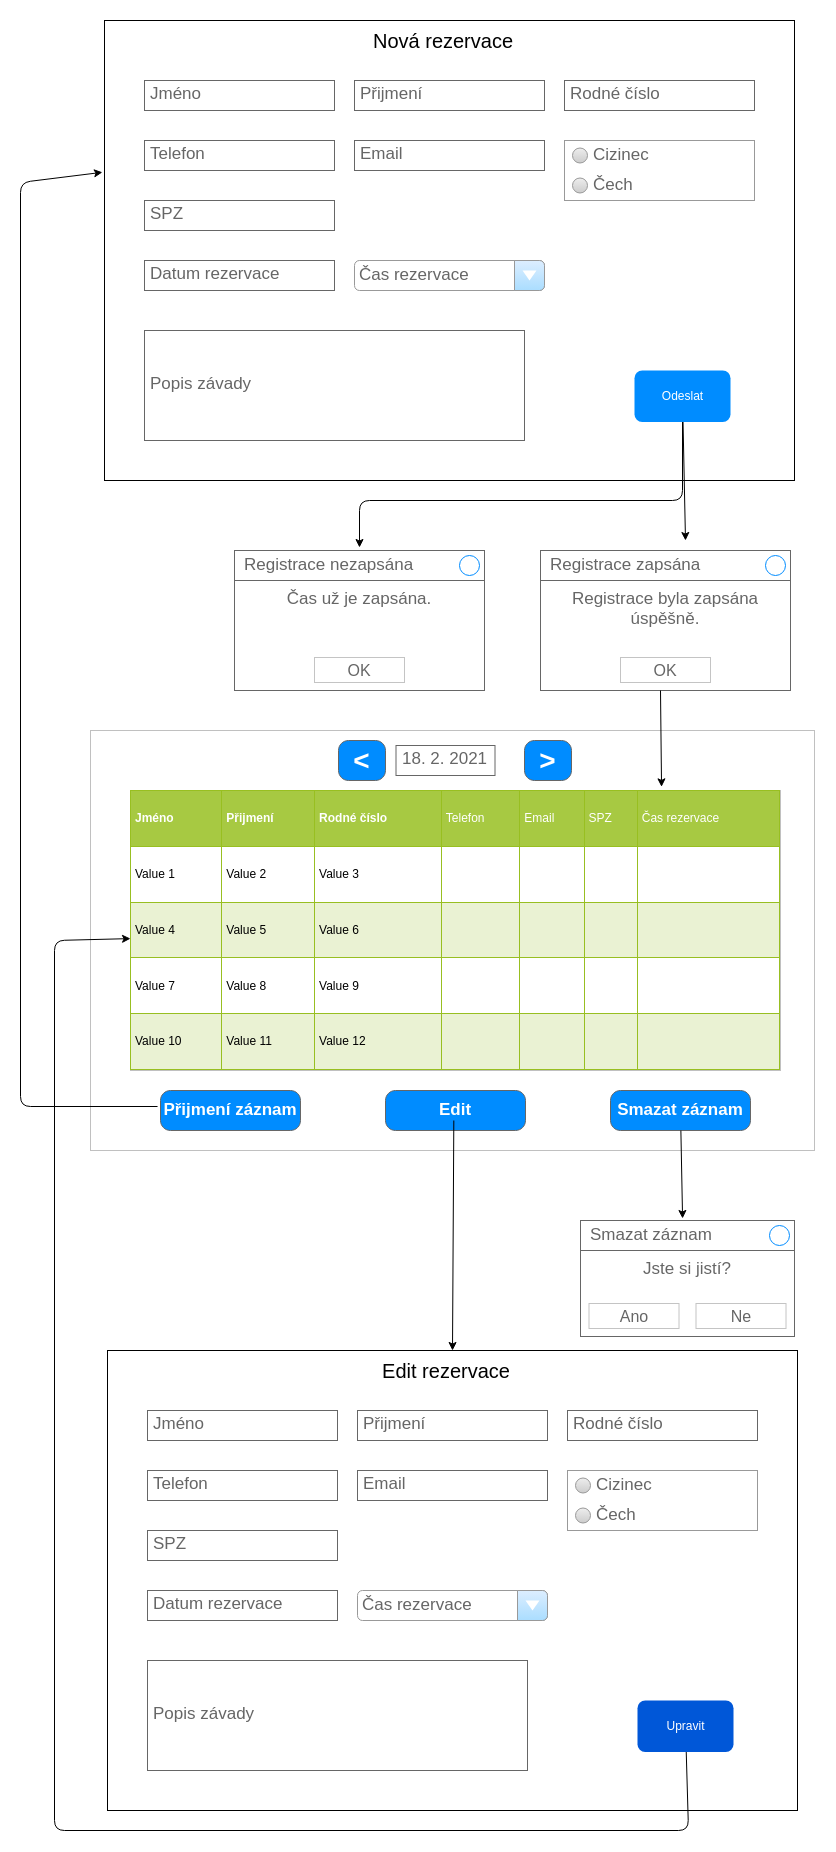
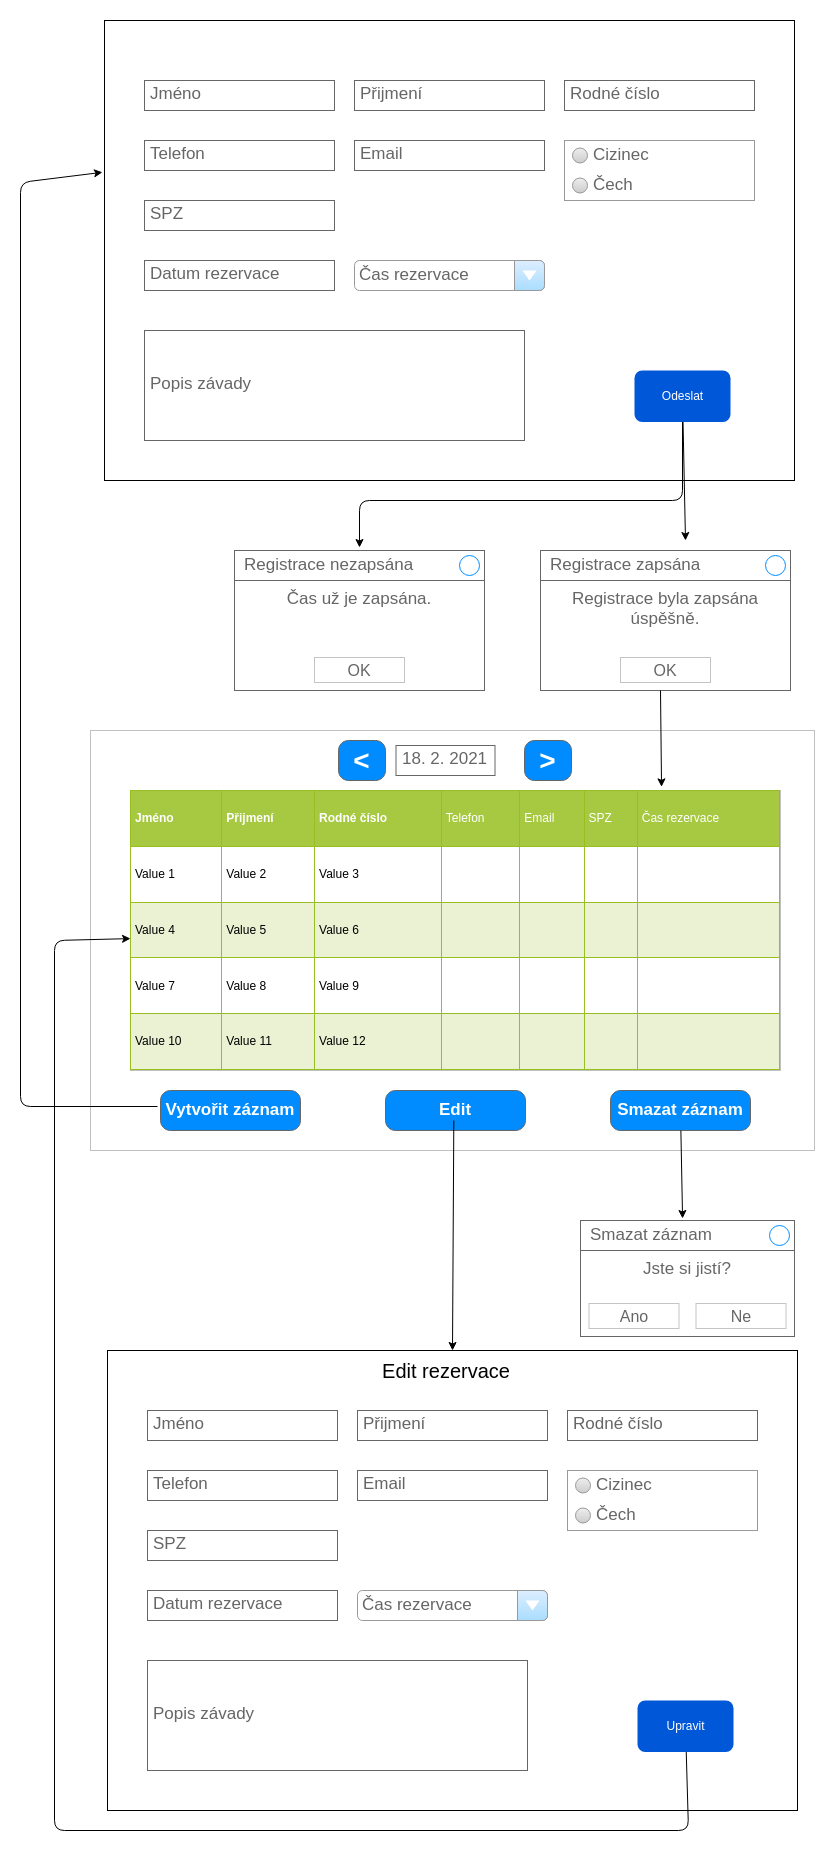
(444, 41) -> none
(683, 396) -> (683, 396)
(231, 1111) -> (231, 1111)
